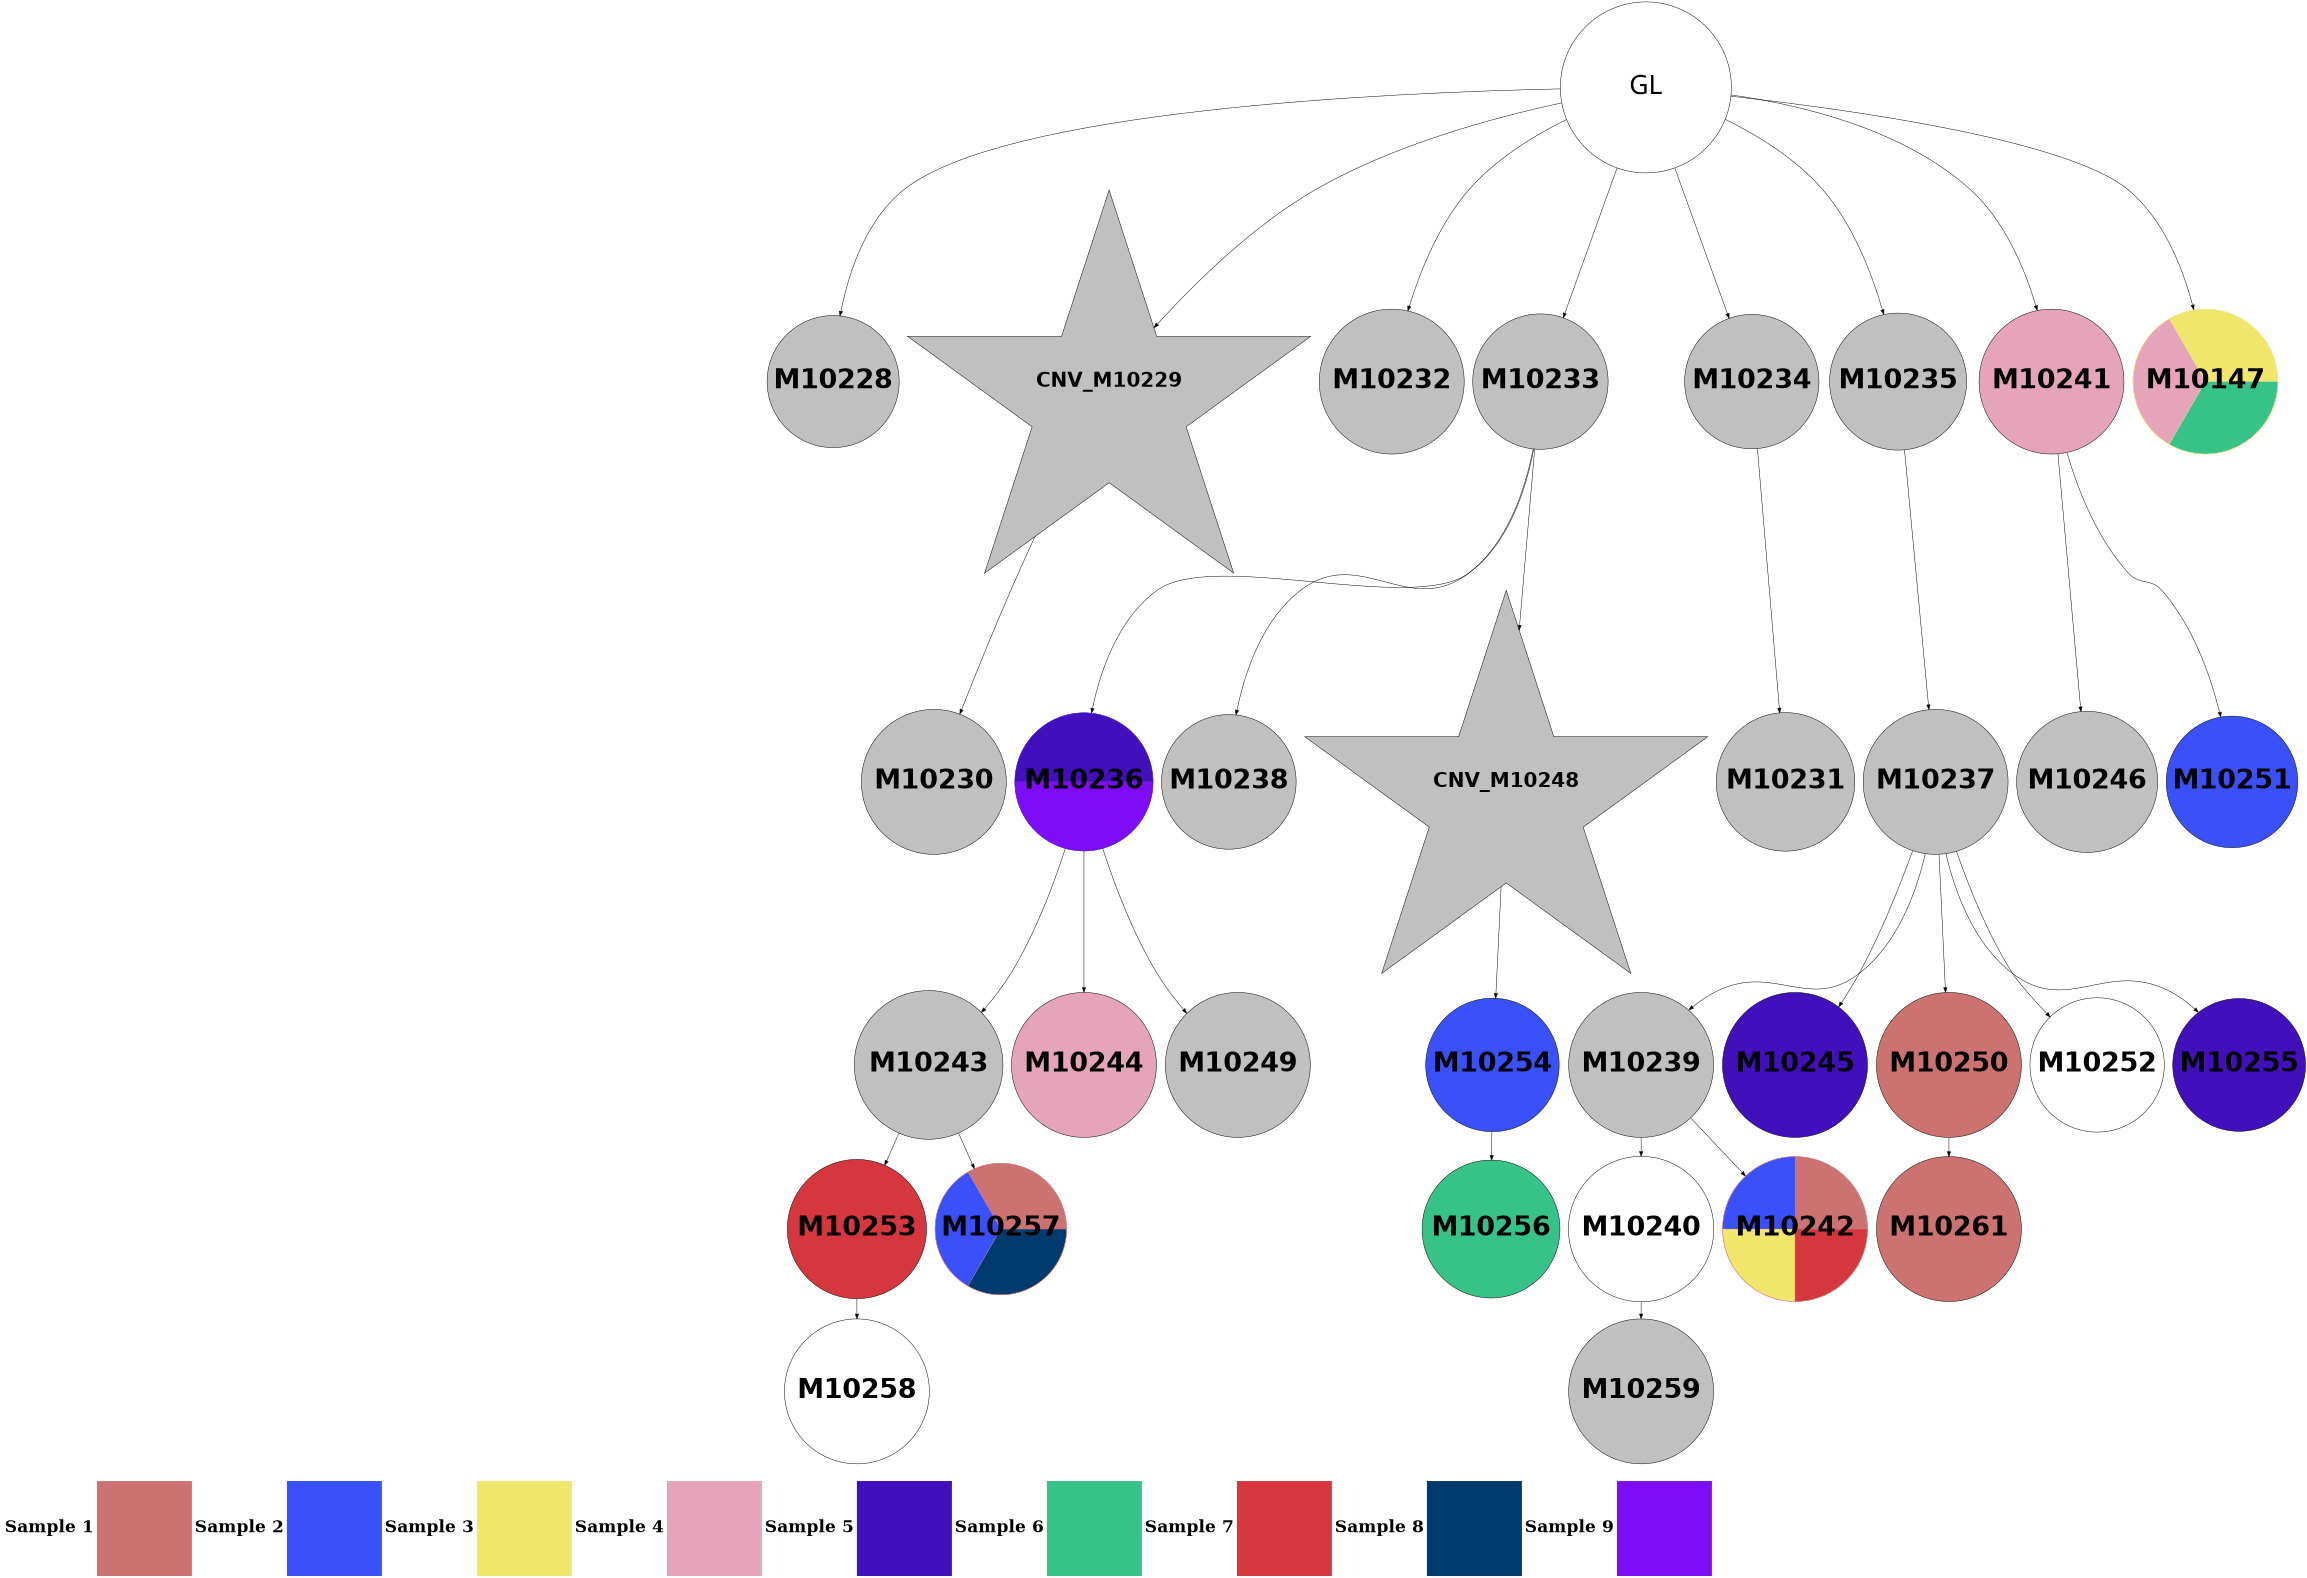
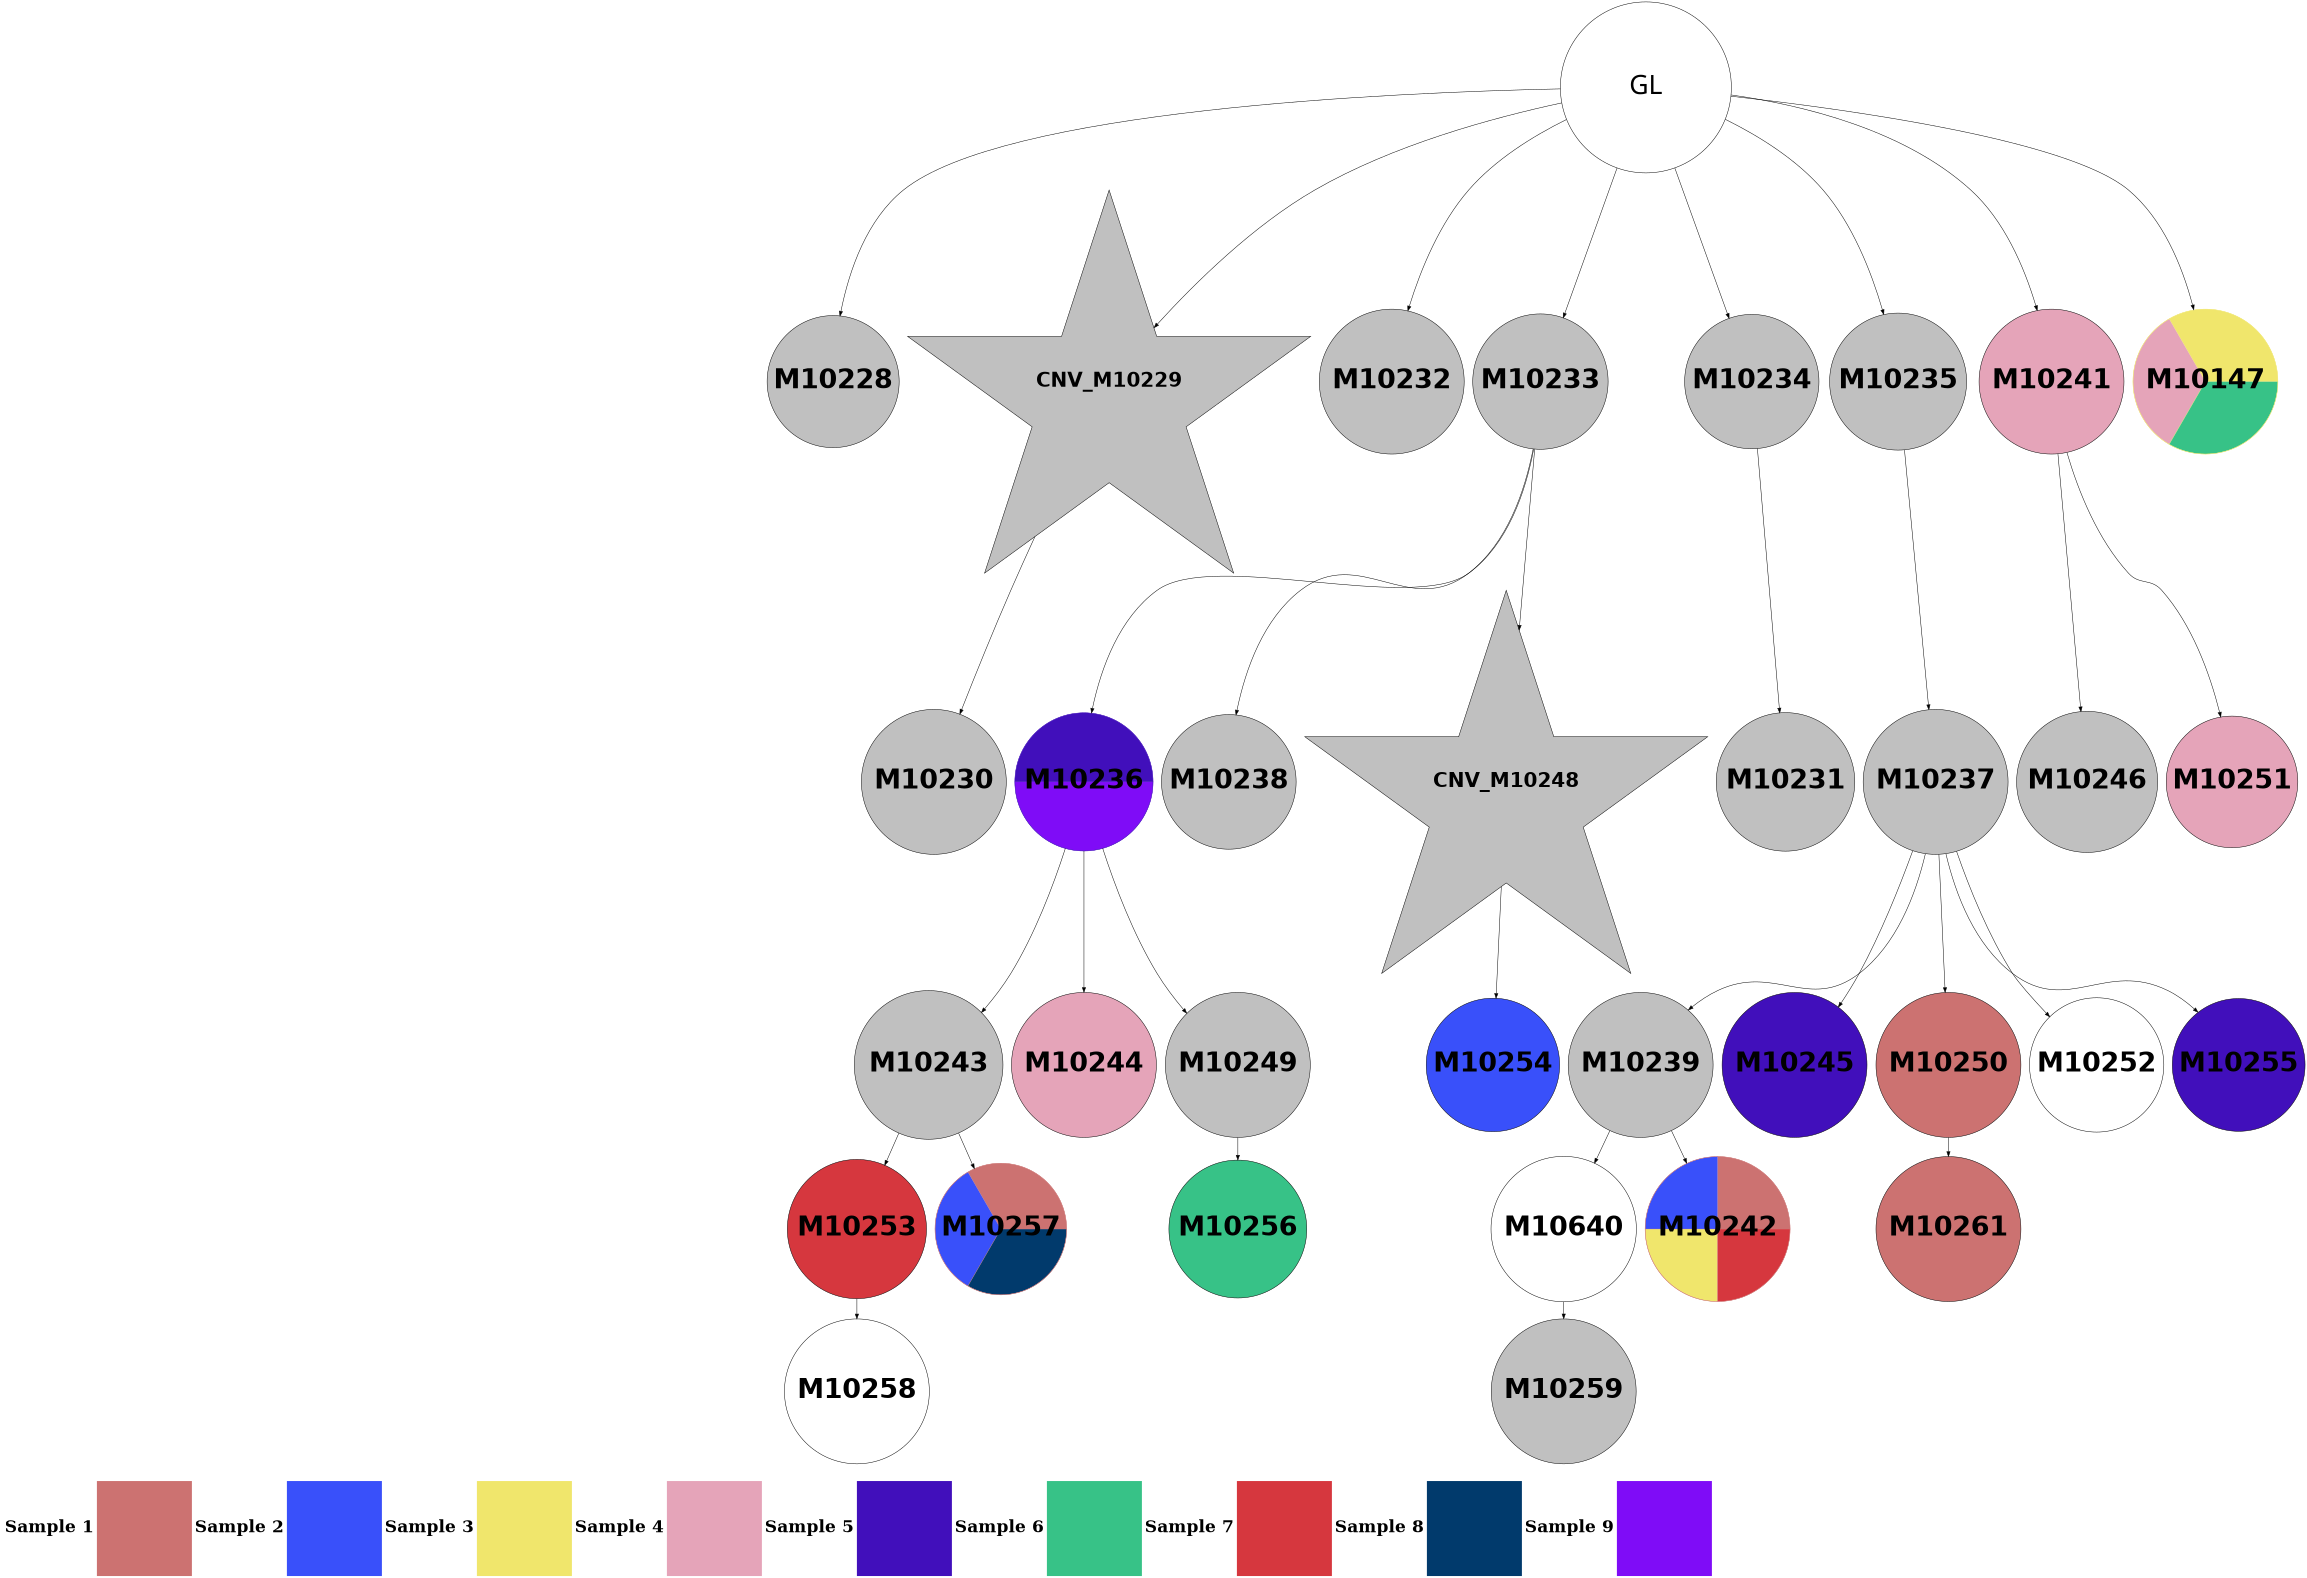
(2232, 782) -> (2232, 782)
(1492, 1144) -> (1238, 1146)
(1641, 1229) -> (1564, 1229)
